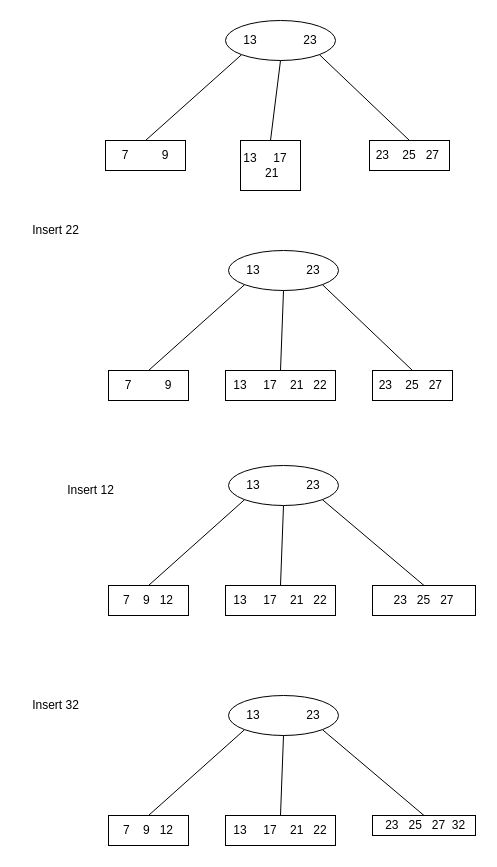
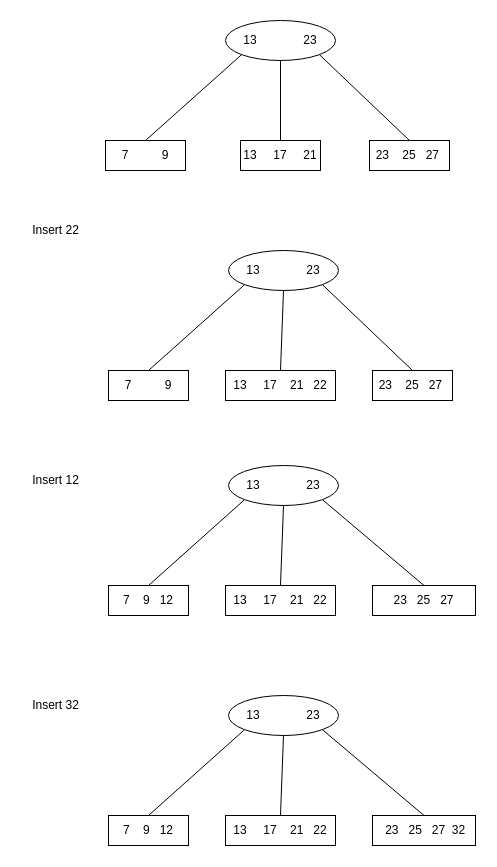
(271, 166) -> (281, 156)
(91, 491) -> (56, 481)
(424, 826) -> (424, 831)
